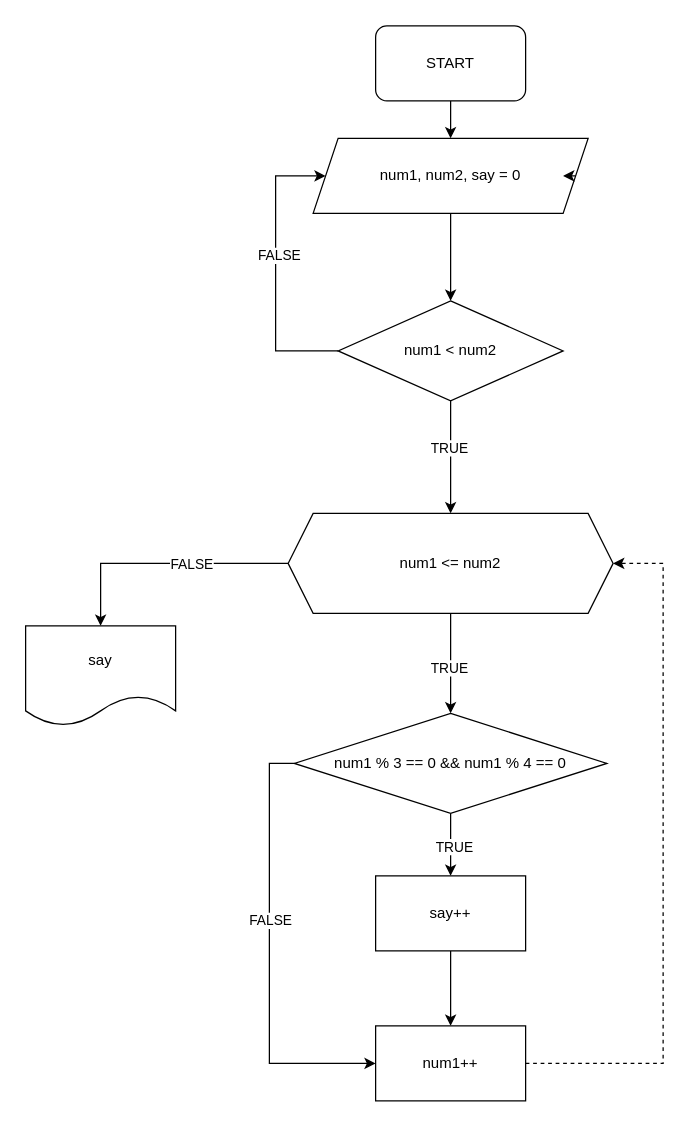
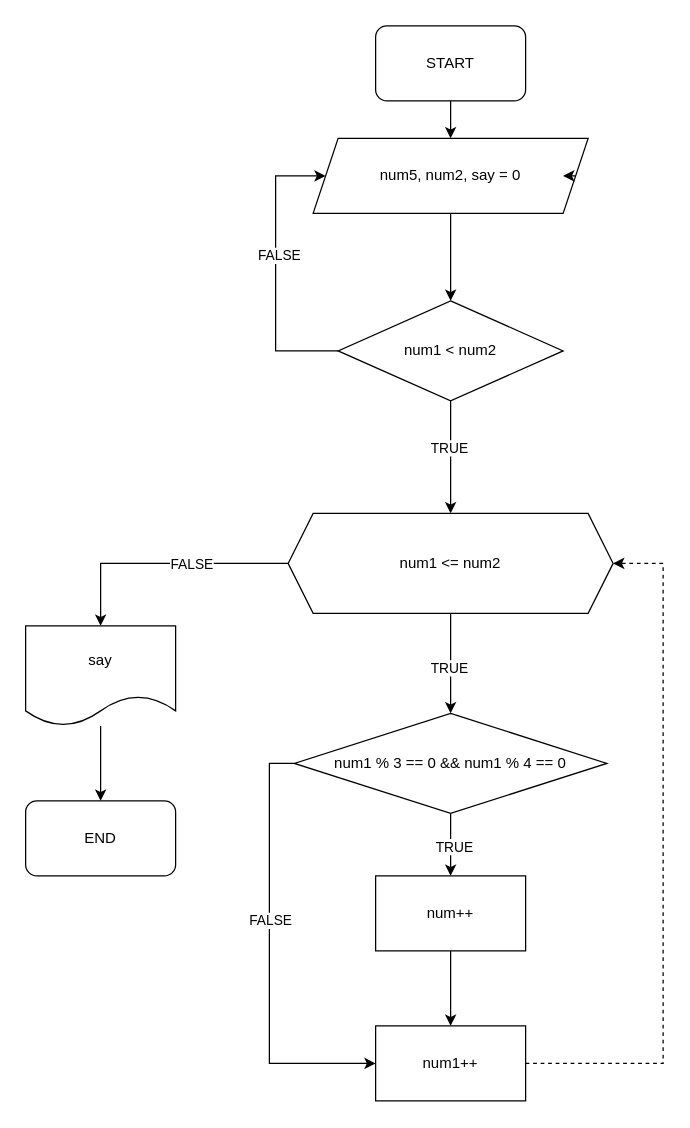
(451, 176) -> (451, 176)
none -> (101, 759)
none -> (101, 838)
(451, 913) -> (451, 913)
